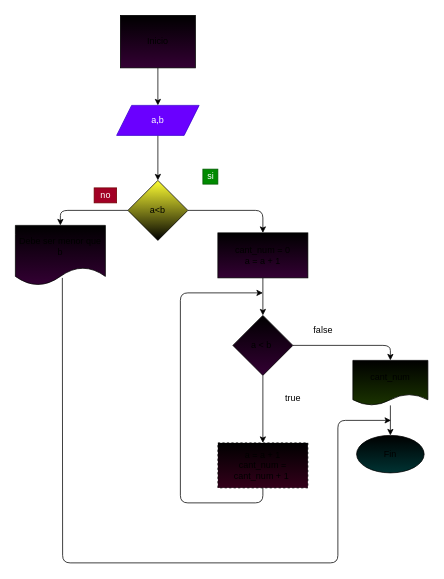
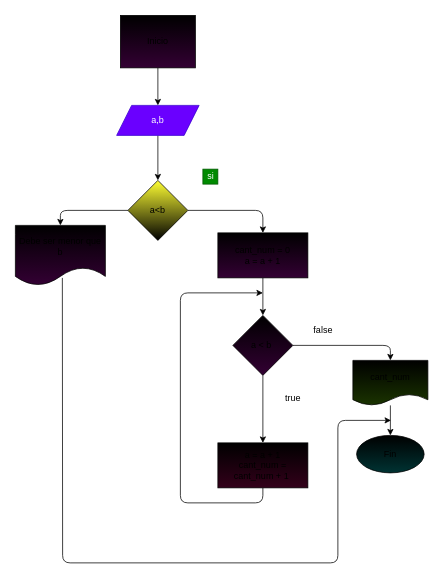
(105, 195) -> none
(263, 465) -> (263, 465)
